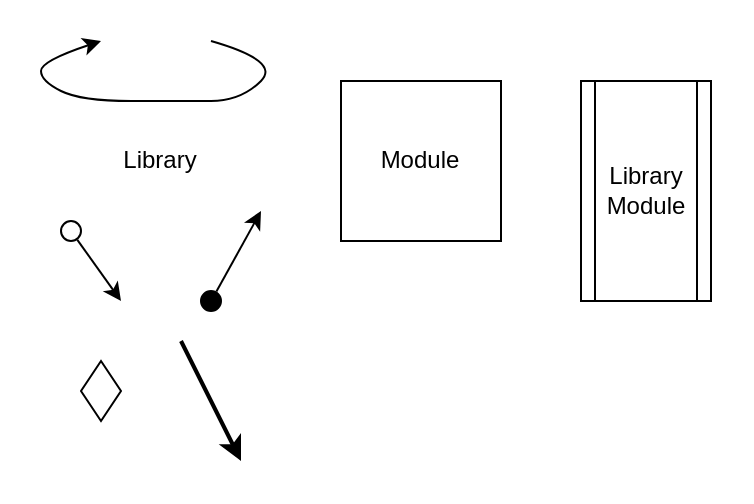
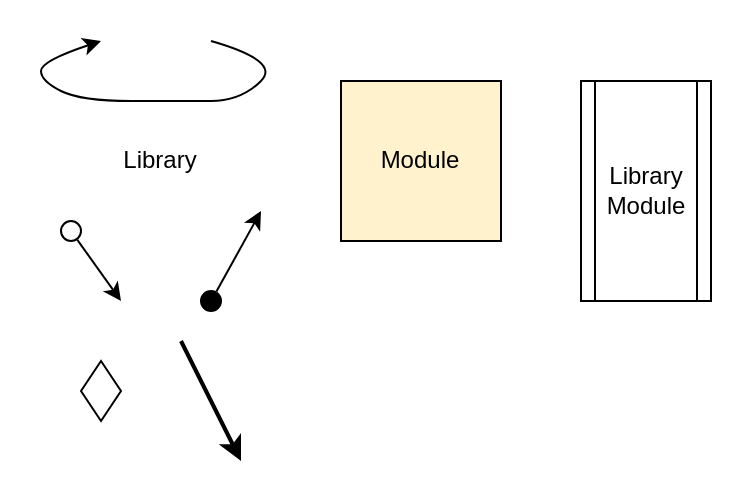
(421, 161) -> (421, 161)
